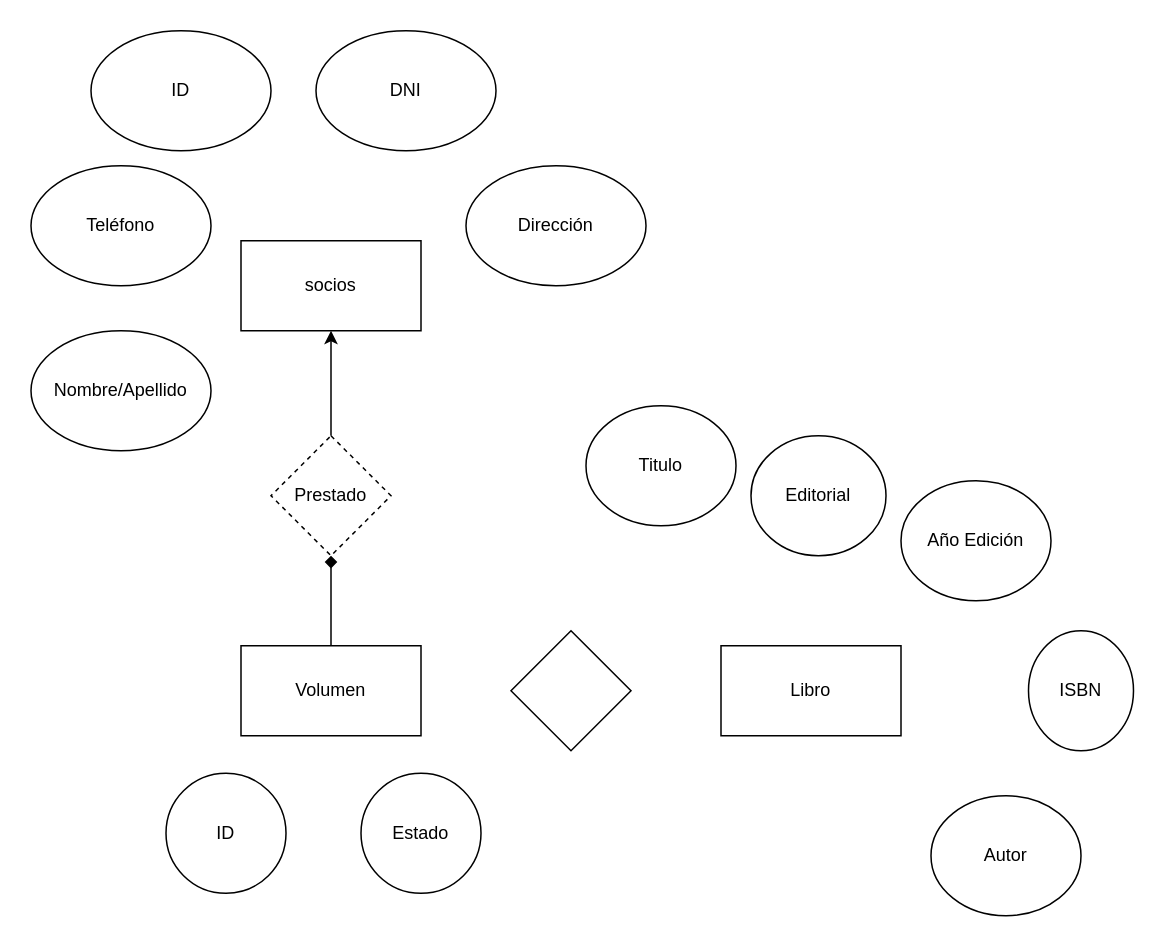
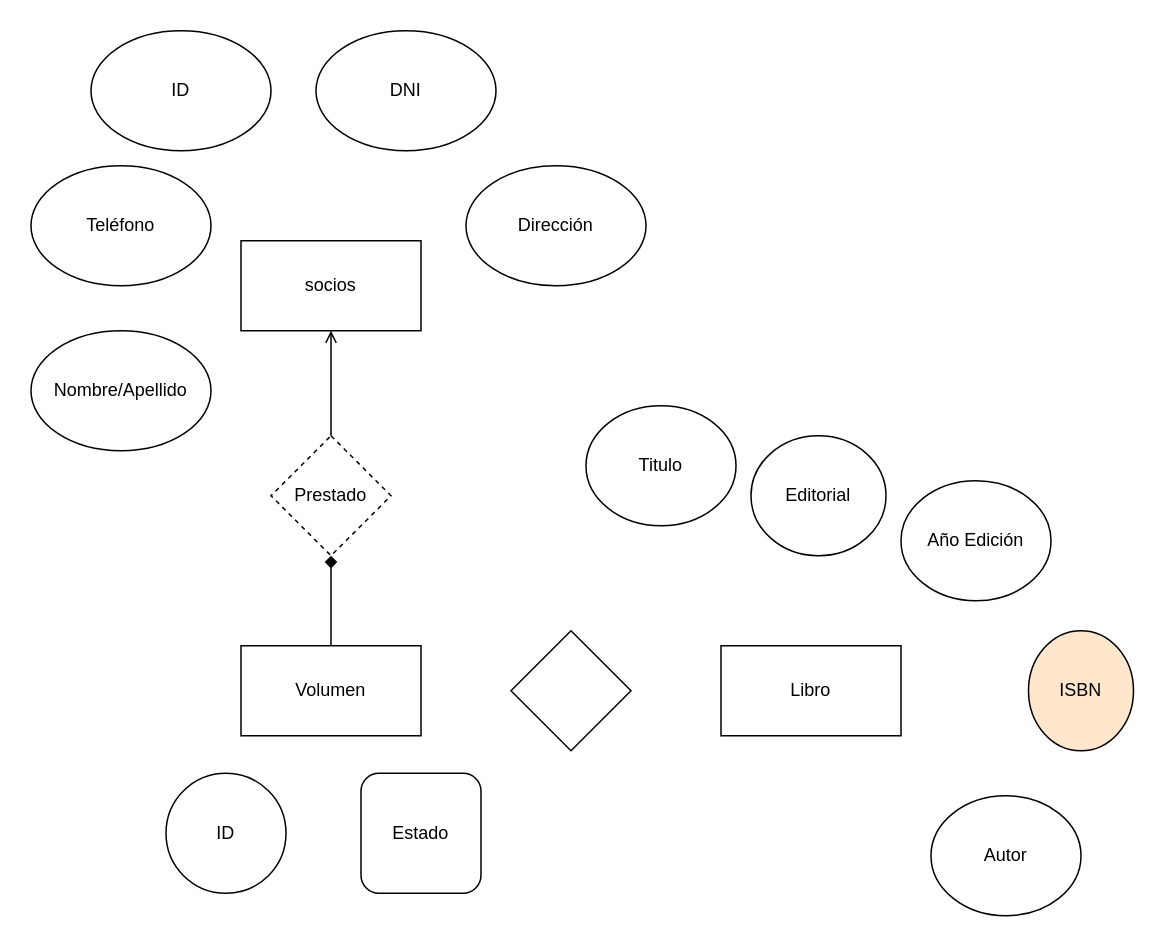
(331, 342) -> (331, 339)
(1081, 691) -> (1081, 691)
(421, 833) -> (421, 833)
